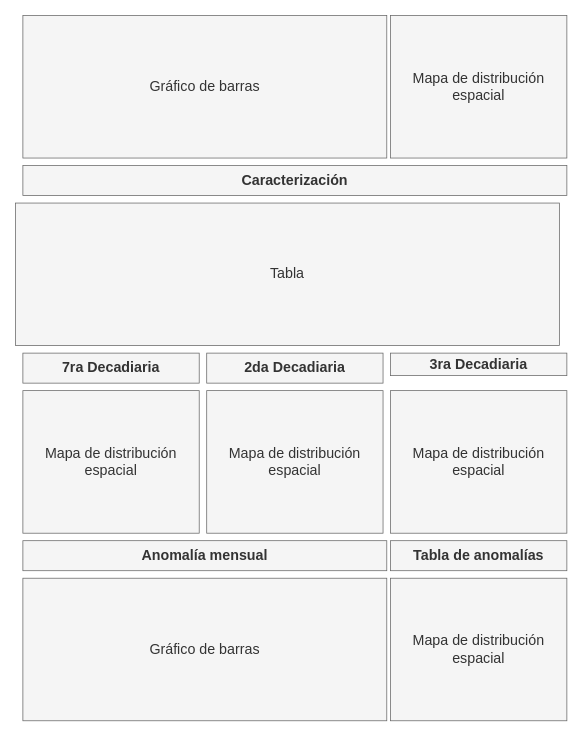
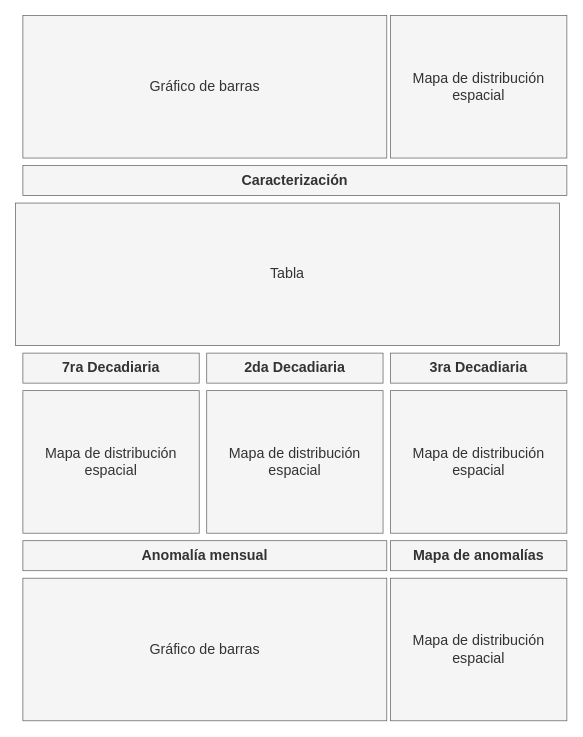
(479, 364) -> (479, 368)
(479, 555) -> (479, 555)
